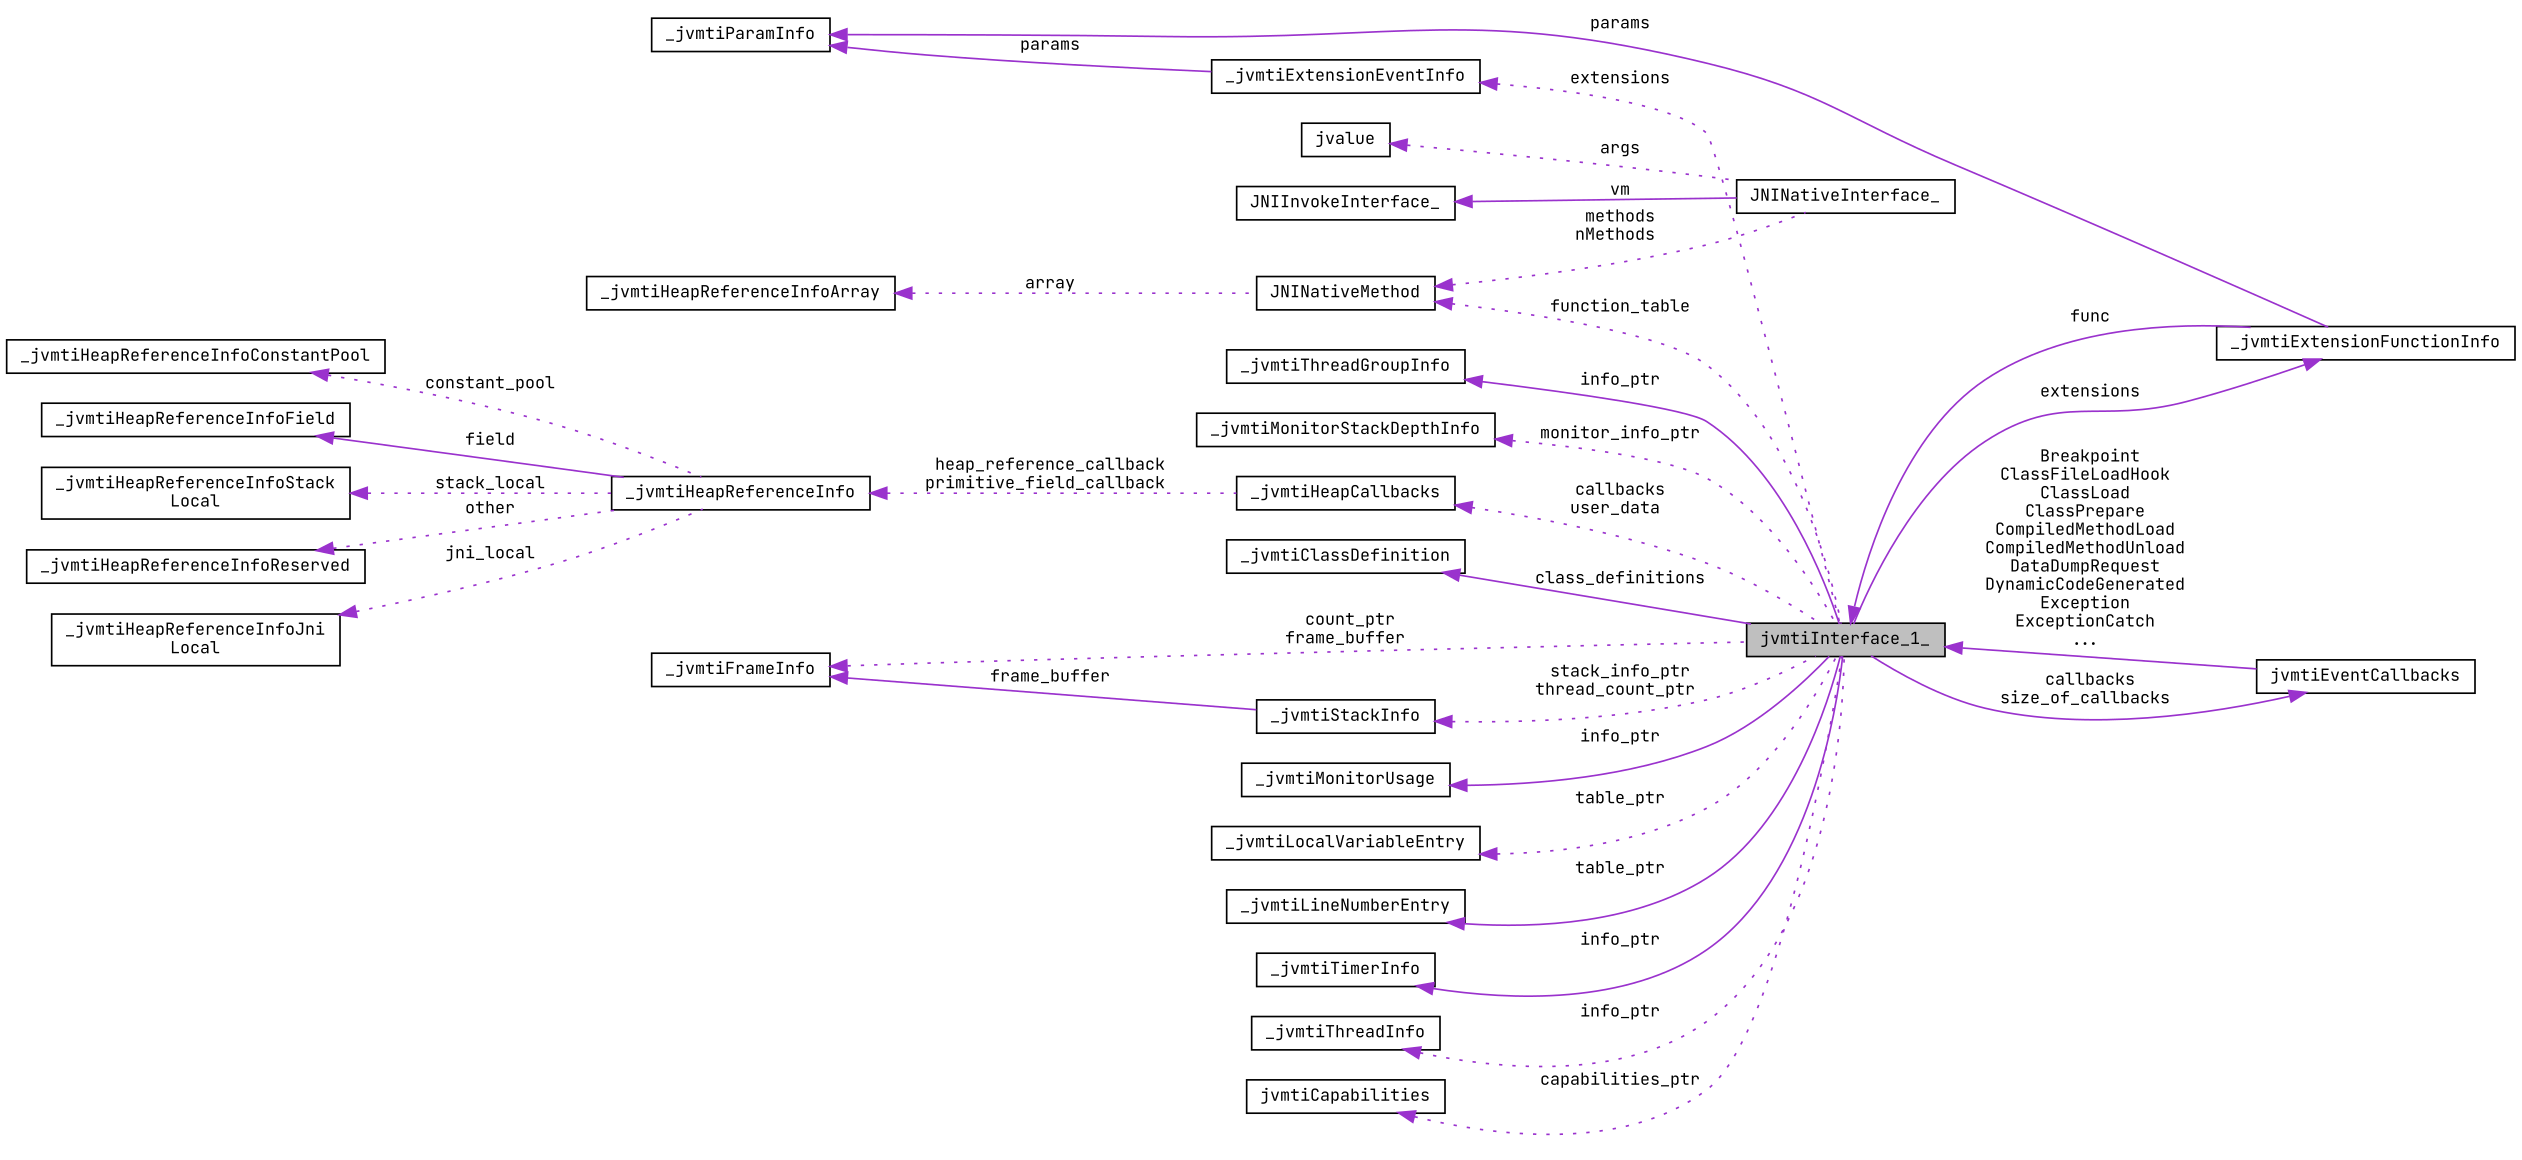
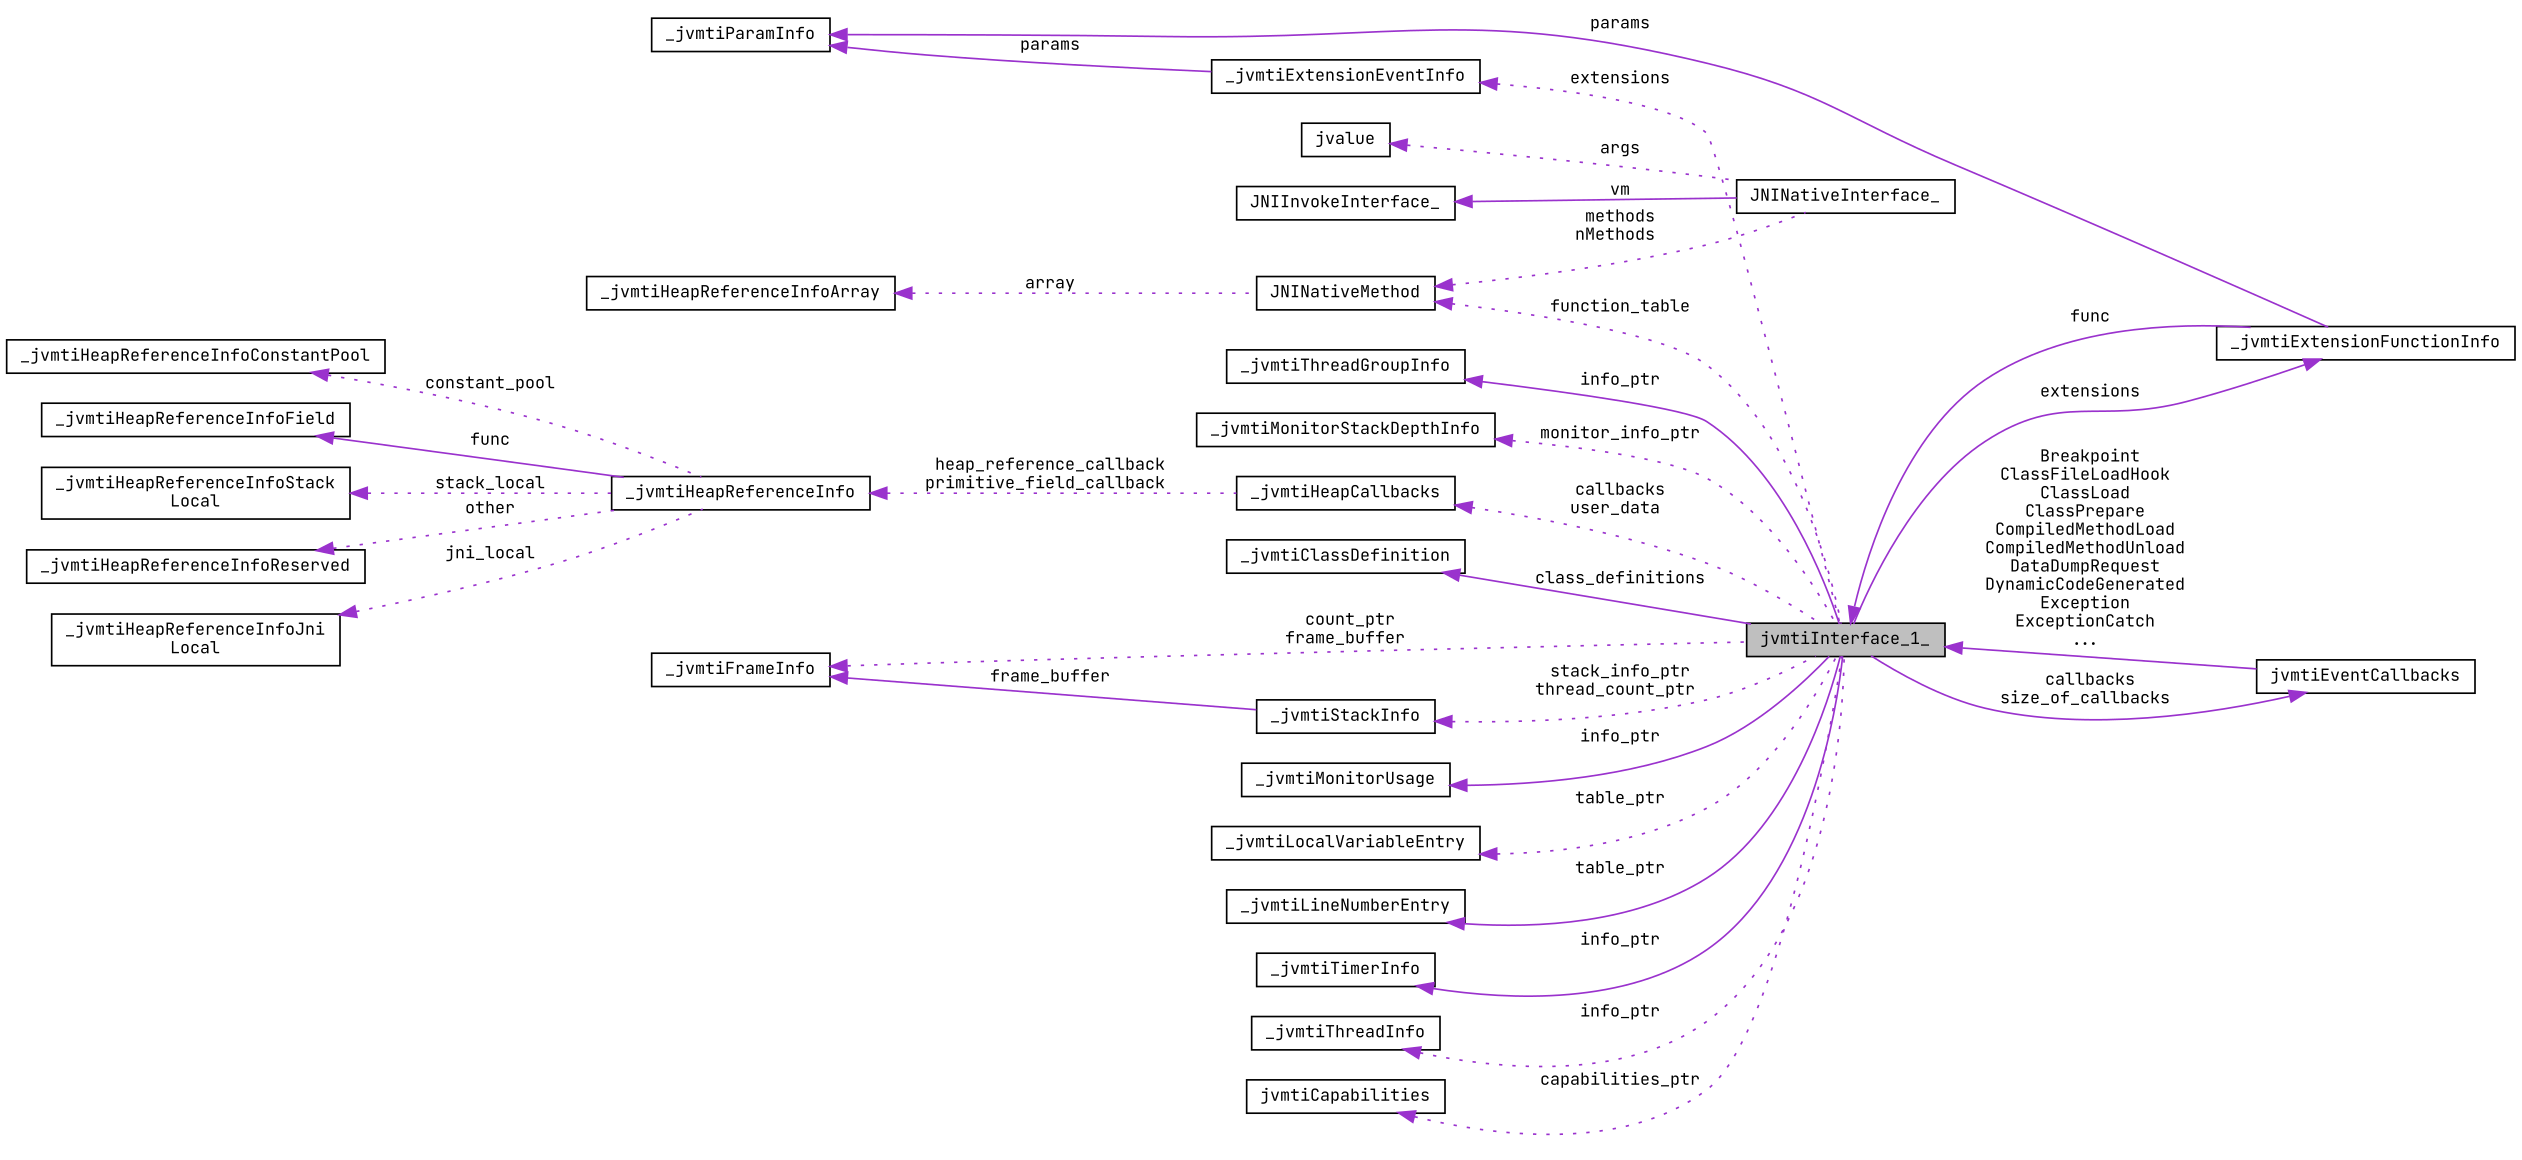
(486, 441) -> (486, 441)
